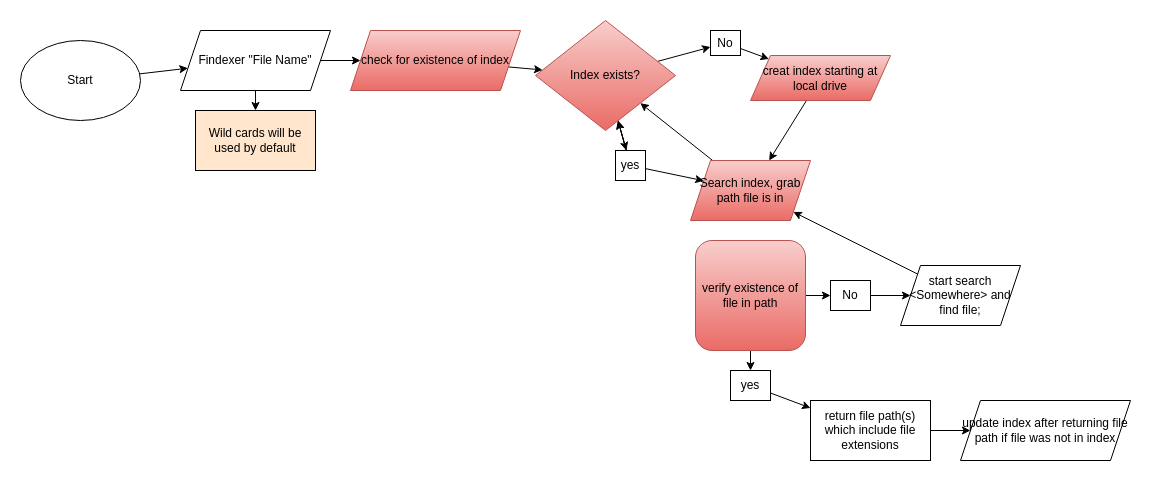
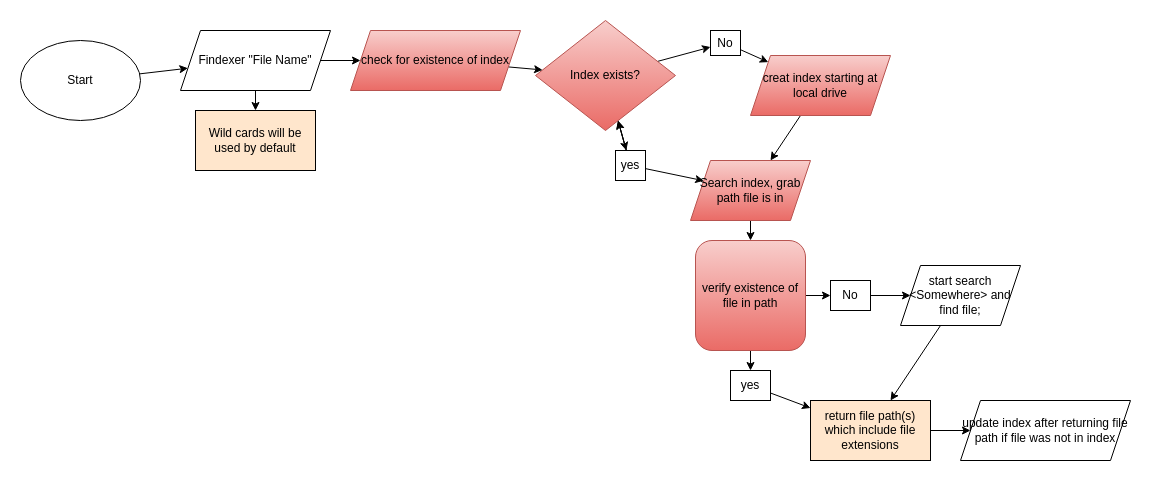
(821, 78) -> (821, 86)
(679, 134) -> (751, 227)
(858, 244) -> (918, 360)
(871, 431) -> (871, 431)
